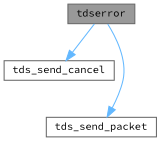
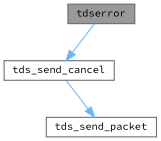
(124, 65) -> (77, 95)
